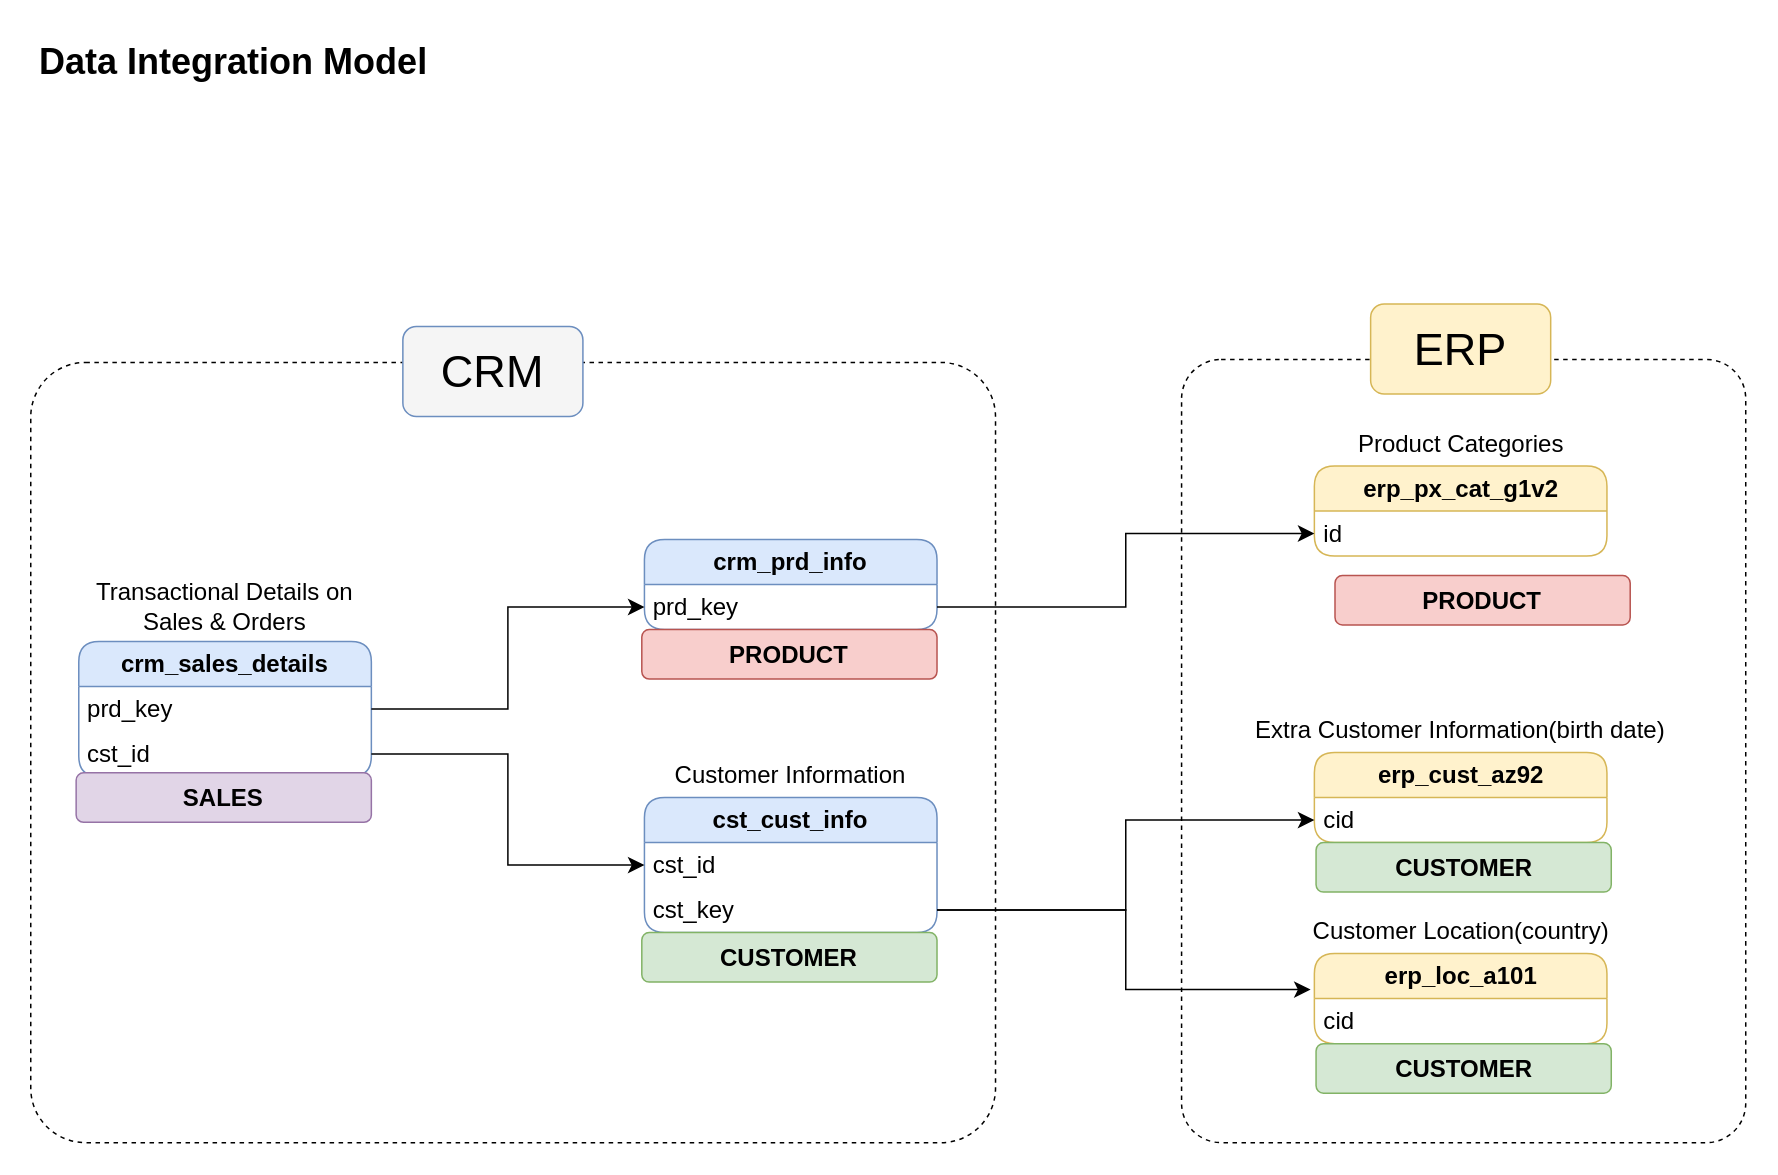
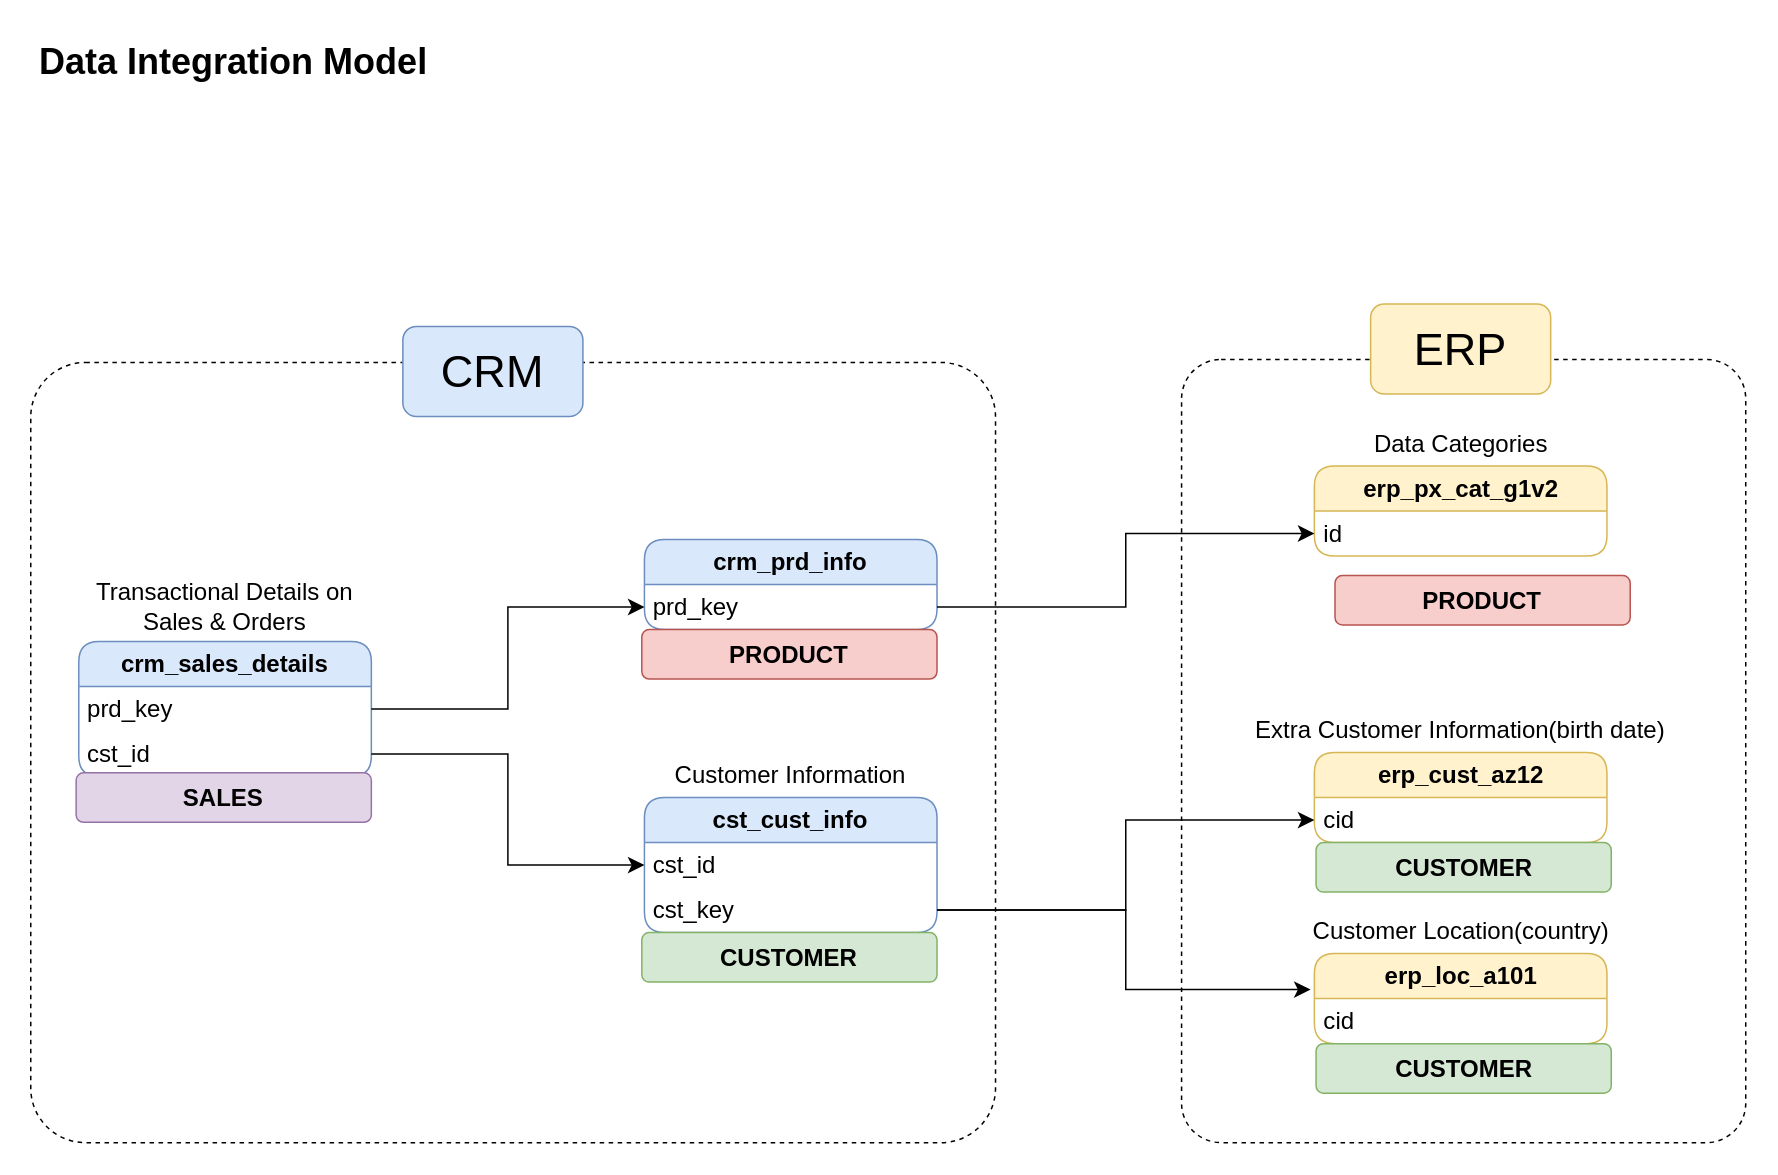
(493, 371) -> (493, 371)
(1461, 443) -> (1461, 443)
(1461, 775) -> (1461, 775)
